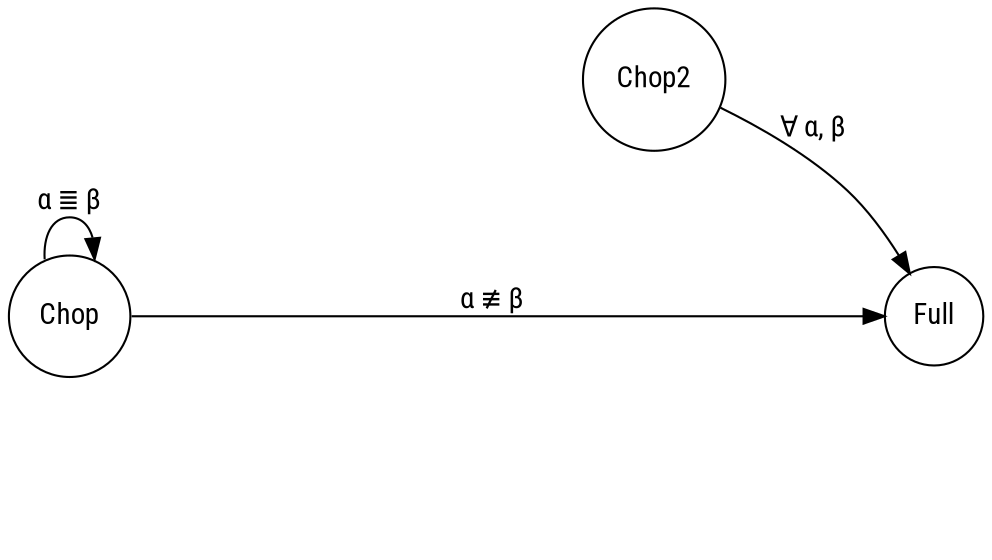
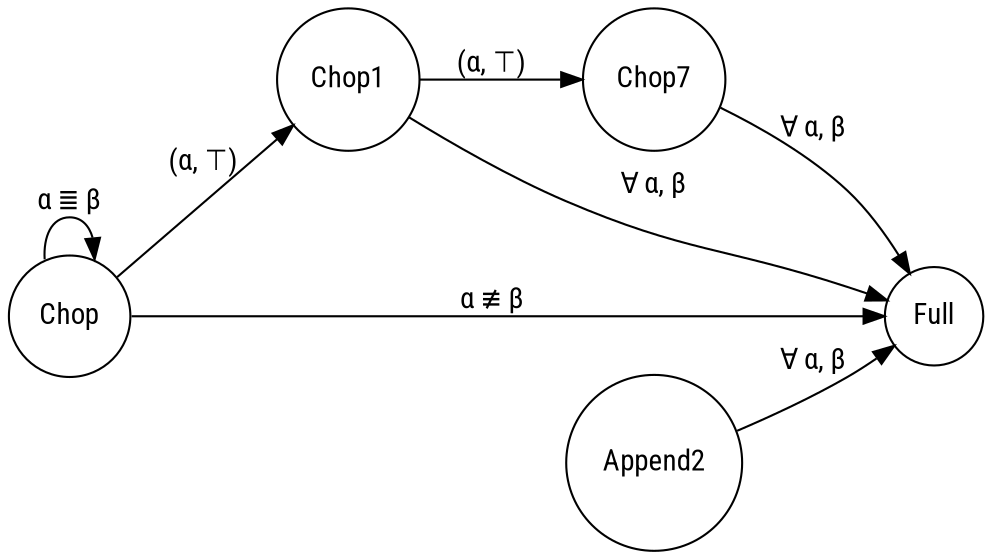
none -> (348, 80)
(654, 80) -> (654, 80)
none -> (654, 463)
